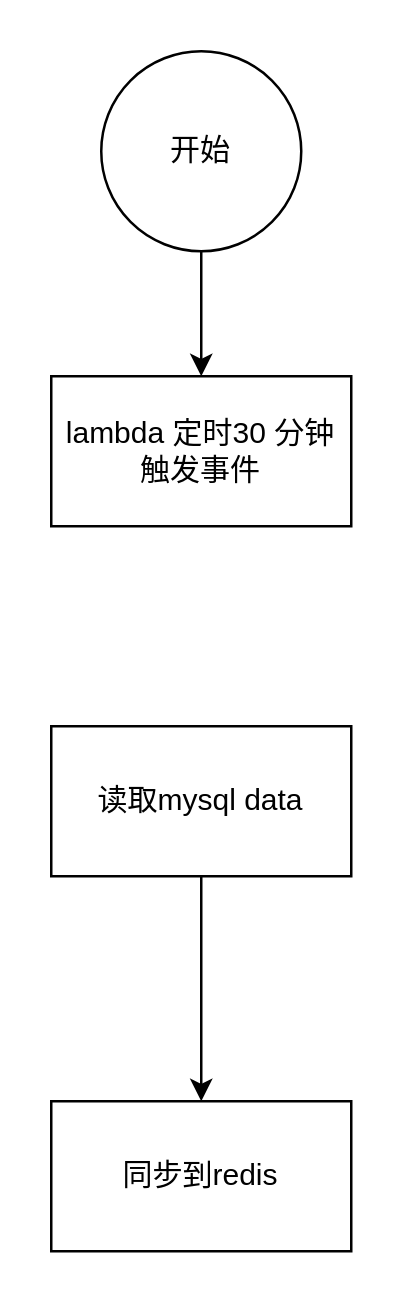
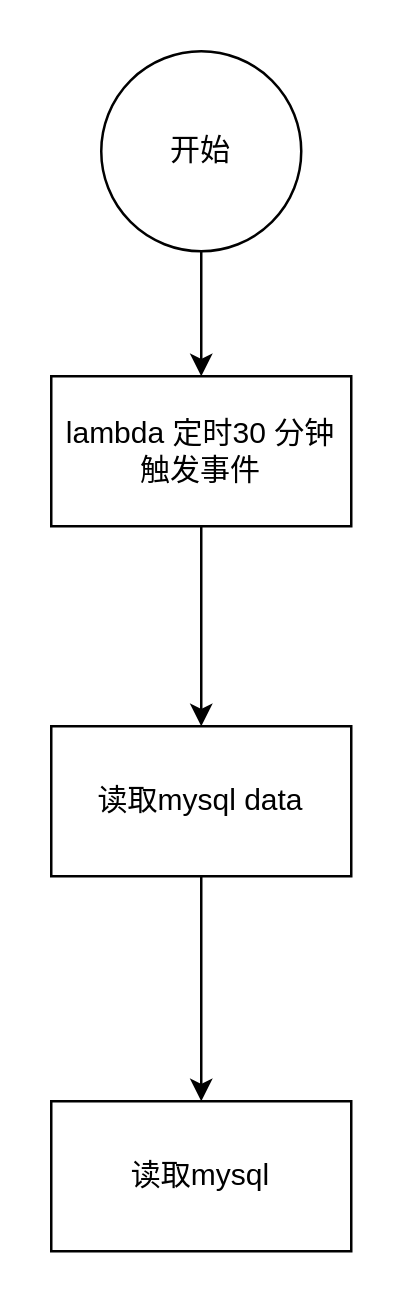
none -> (201, 618)
(201, 1176) -> (201, 1176)
